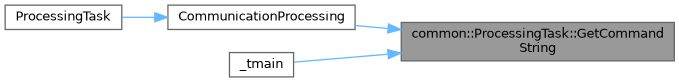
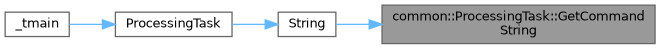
(262, 17) -> (307, 24)
(341, 58) -> (86, 24)
